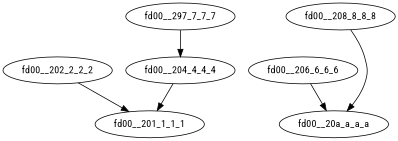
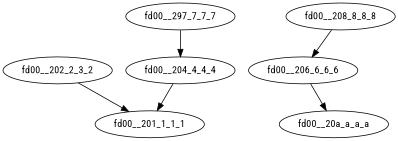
(367, 68) -> (324, 40)
(58, 70) -> (58, 70)
